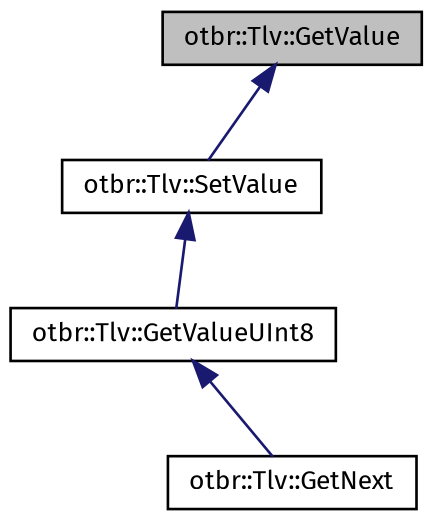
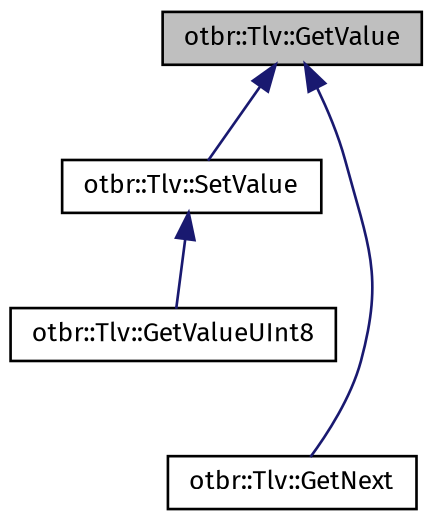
(242, 419) -> (372, 275)
